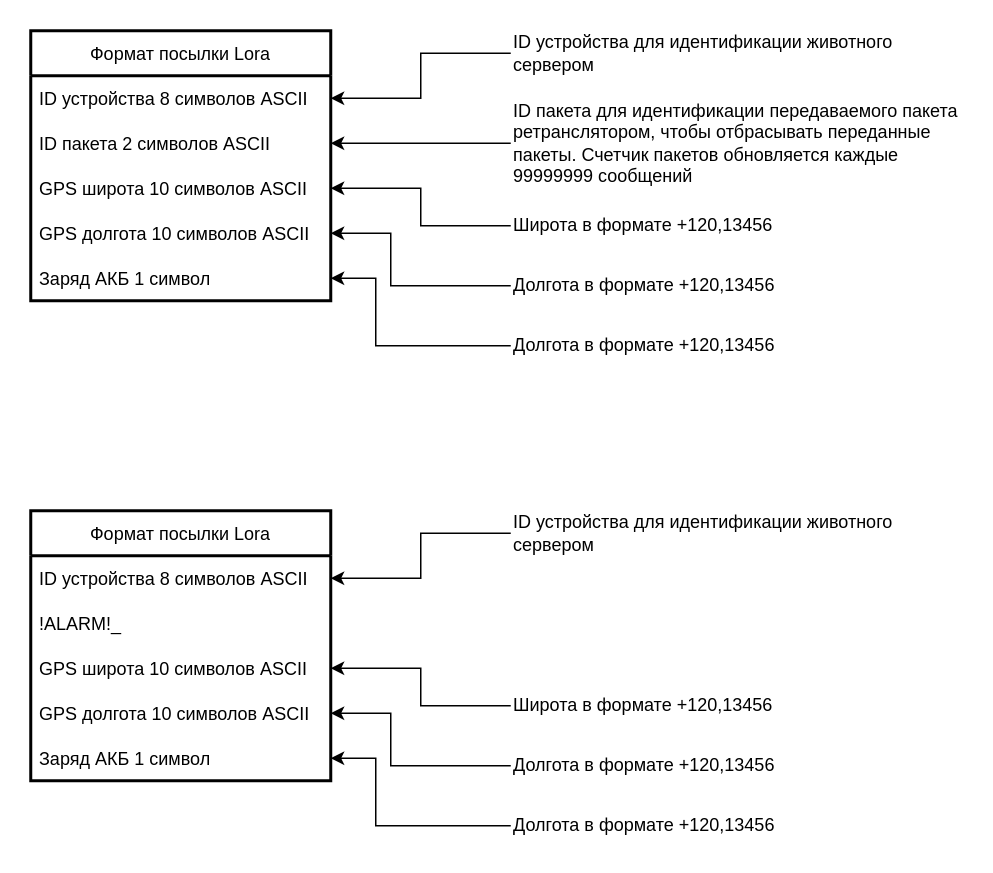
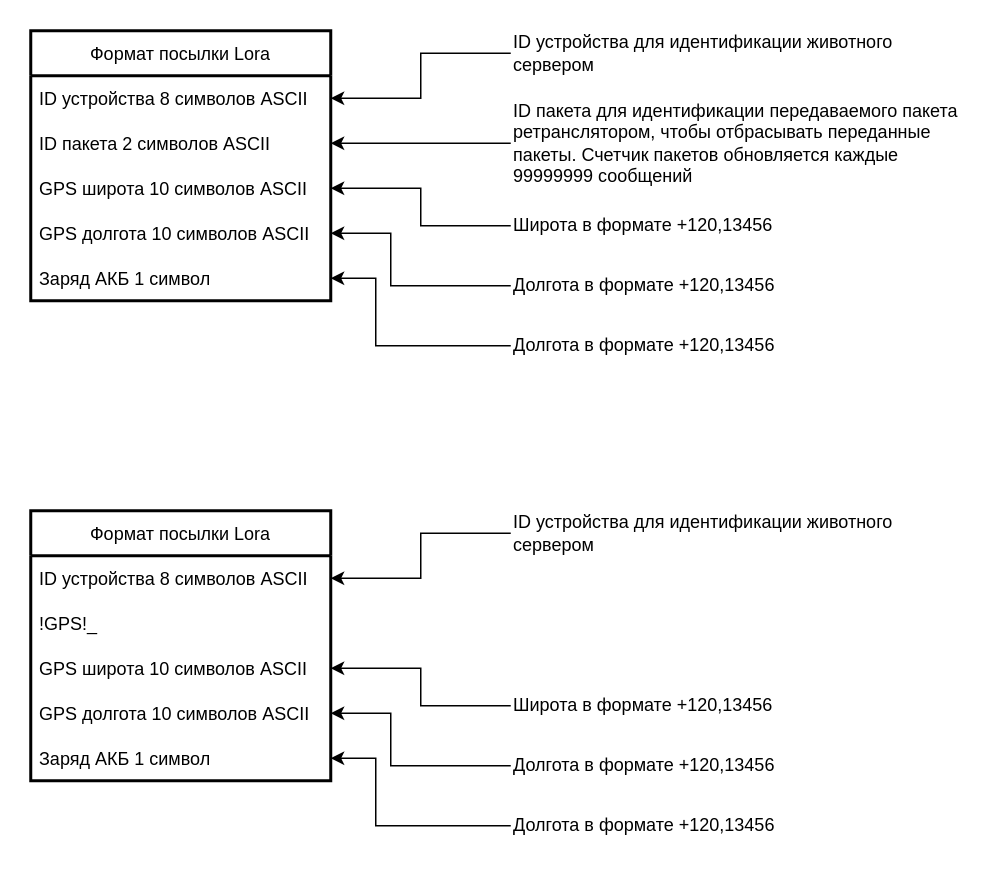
(75, 624) -> (65, 624)
